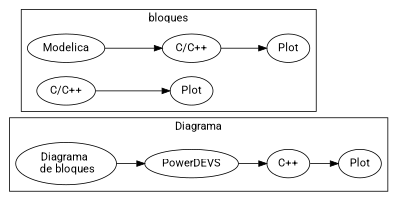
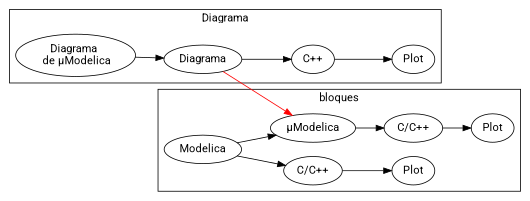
none -> (313, 128)
(66, 164) -> (76, 55)
(192, 164) -> (203, 59)
